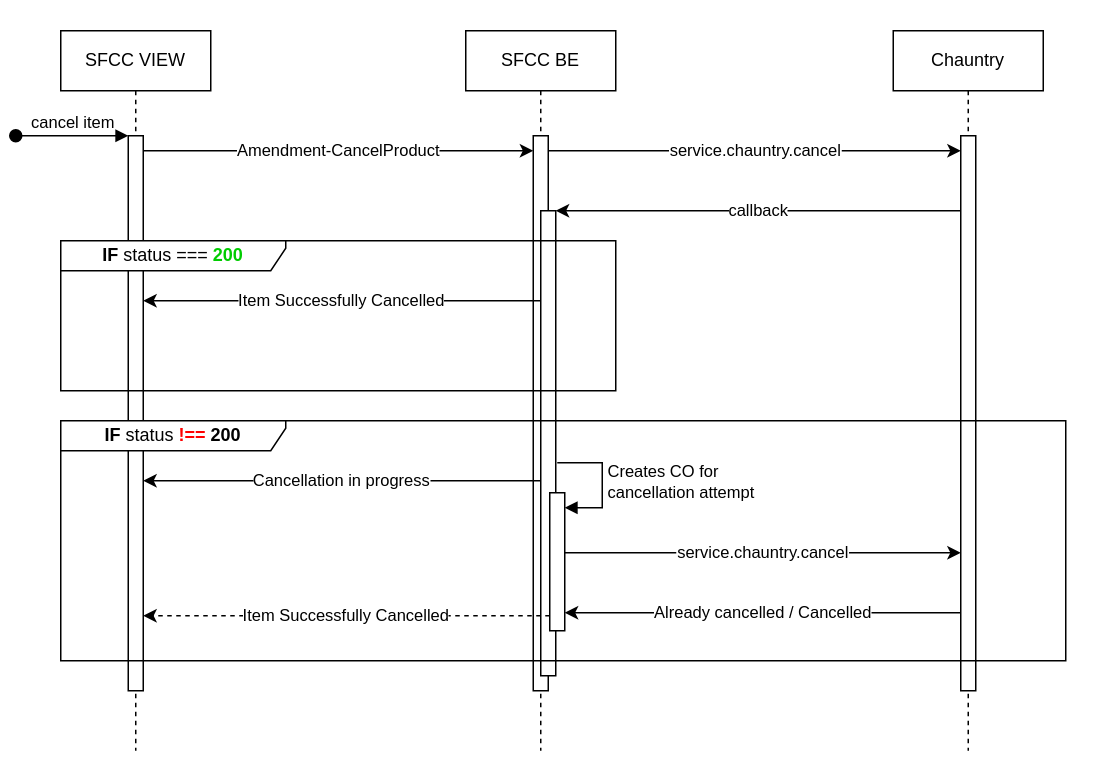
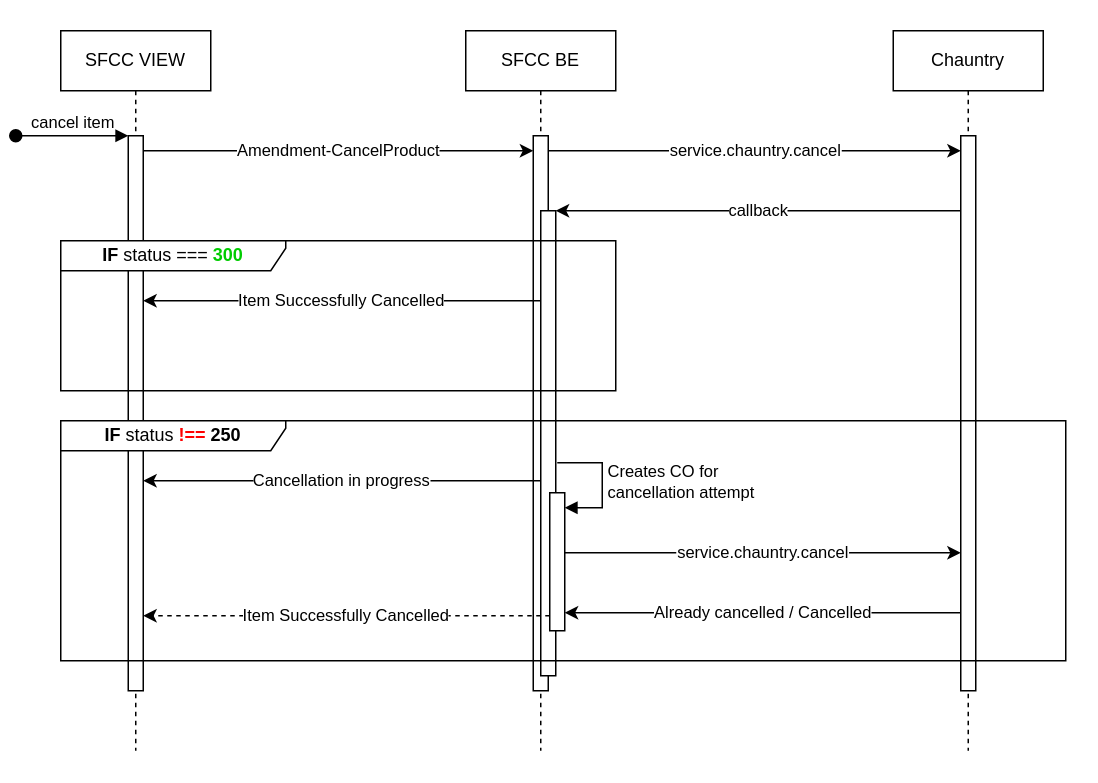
(173, 256) -> (173, 256)
(173, 436) -> (173, 436)
